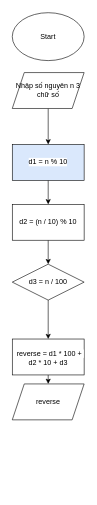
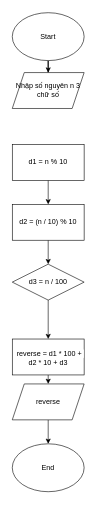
none -> (48, 68)
(48, 138) -> none
(48, 162) -> (48, 162)
none -> (48, 438)
none -> (48, 468)
